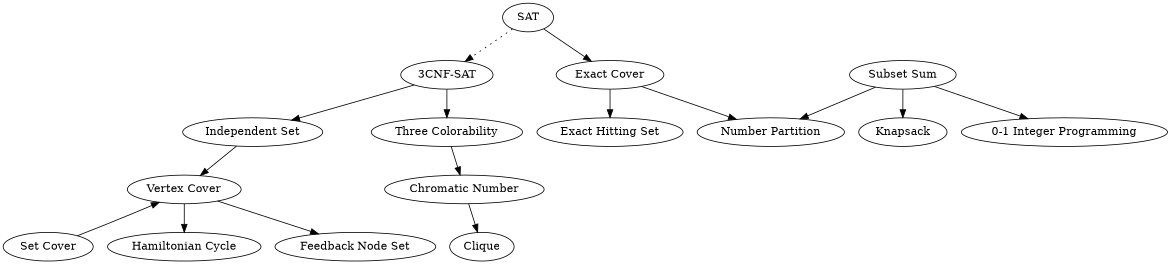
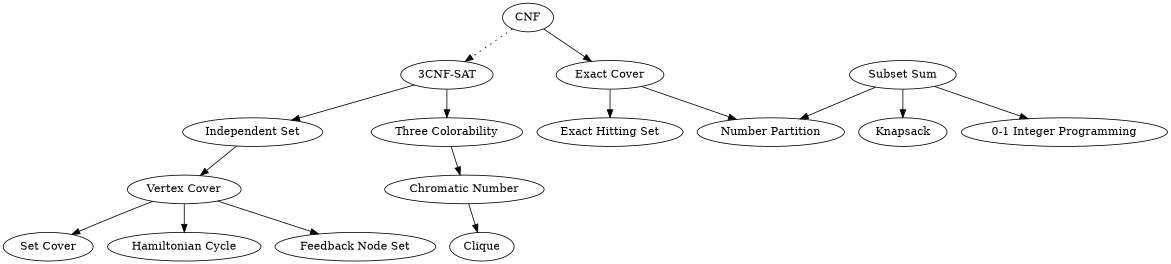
(528, 18) -> (528, 18)
(115, 221) -> (116, 216)
